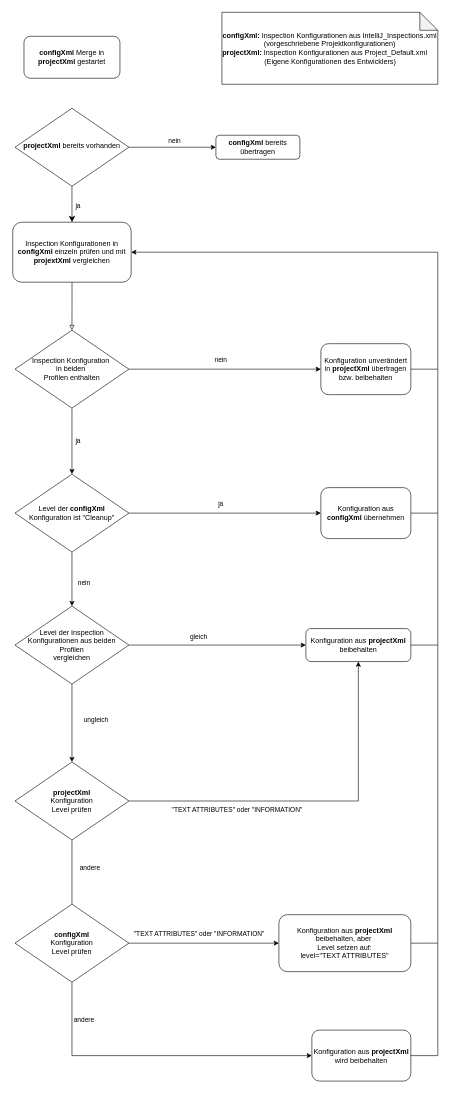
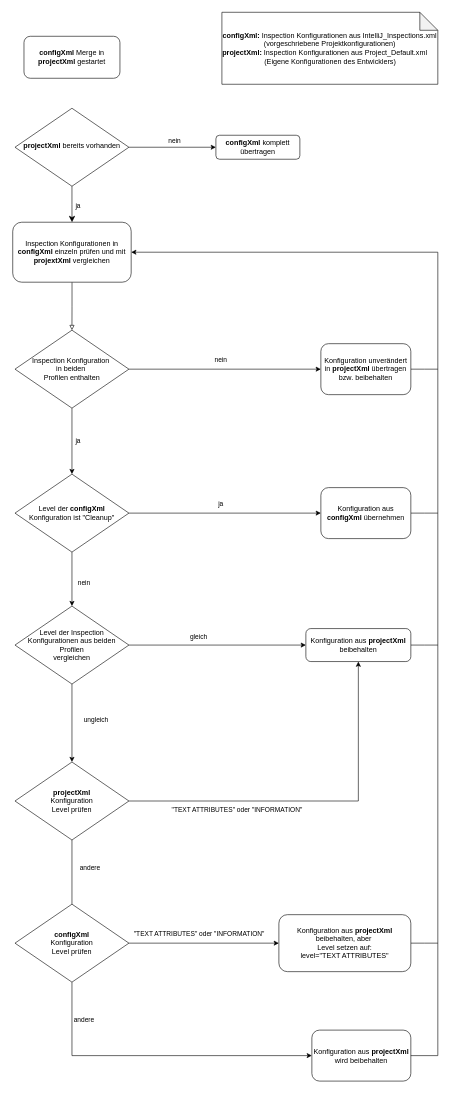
(258, 147) -> (258, 147)
